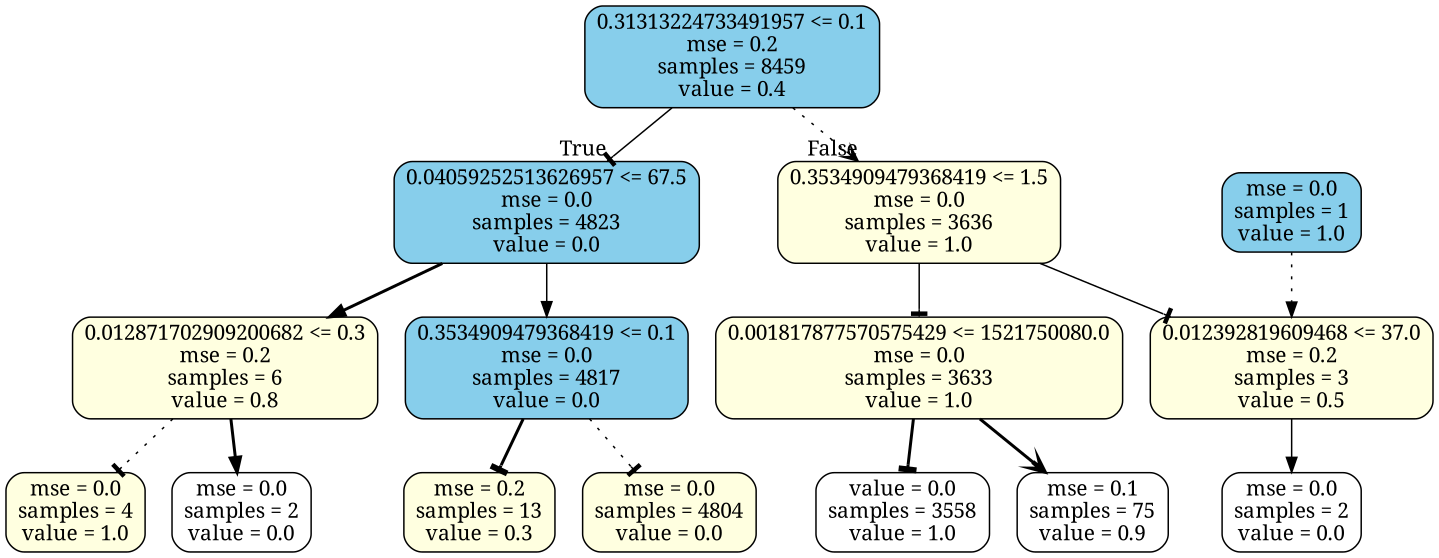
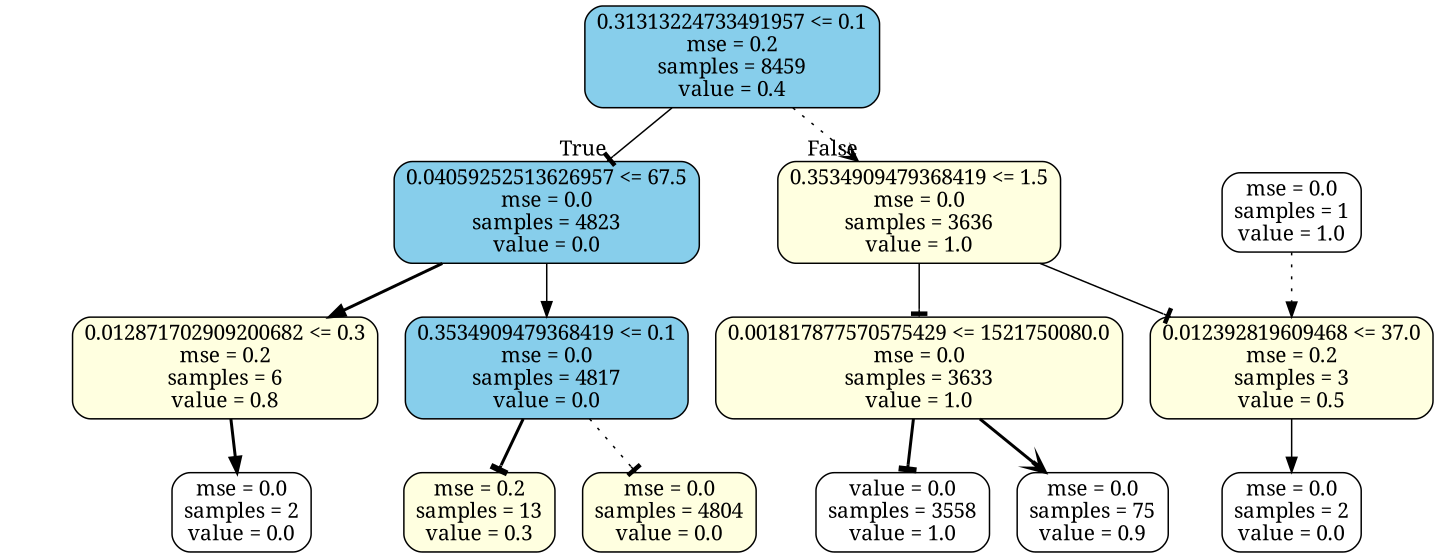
(1292, 212) -> (1292, 212)
(76, 512) -> none
(1093, 512) -> (1093, 512)
